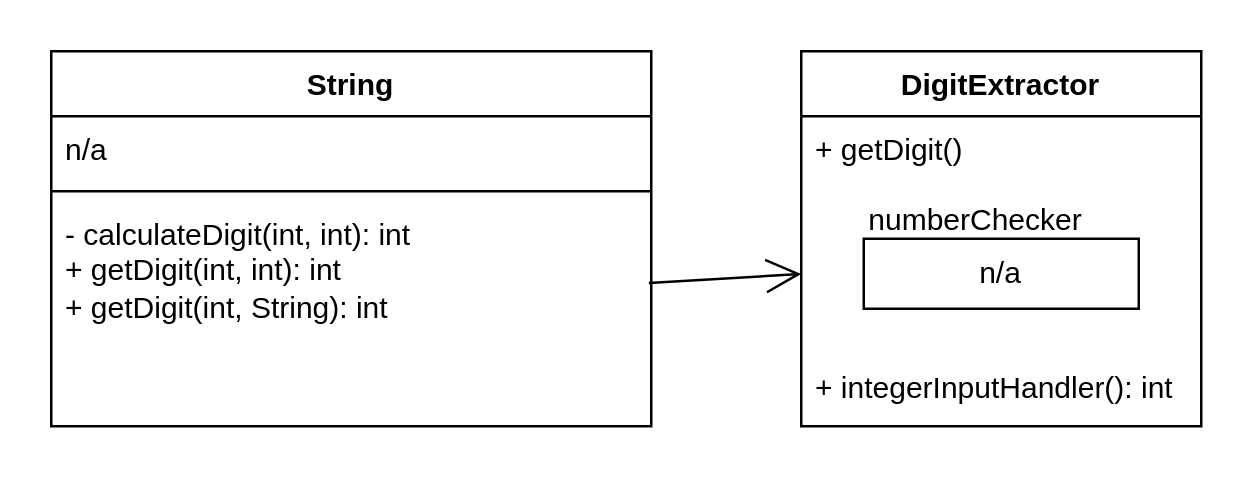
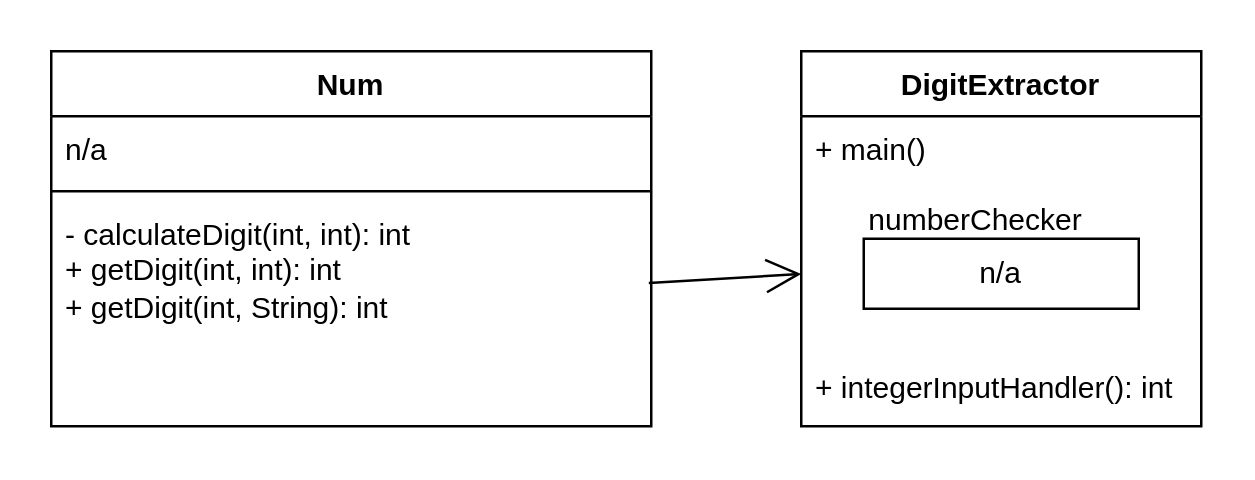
(351, 87) -> (351, 87)
(905, 152) -> (876, 152)
